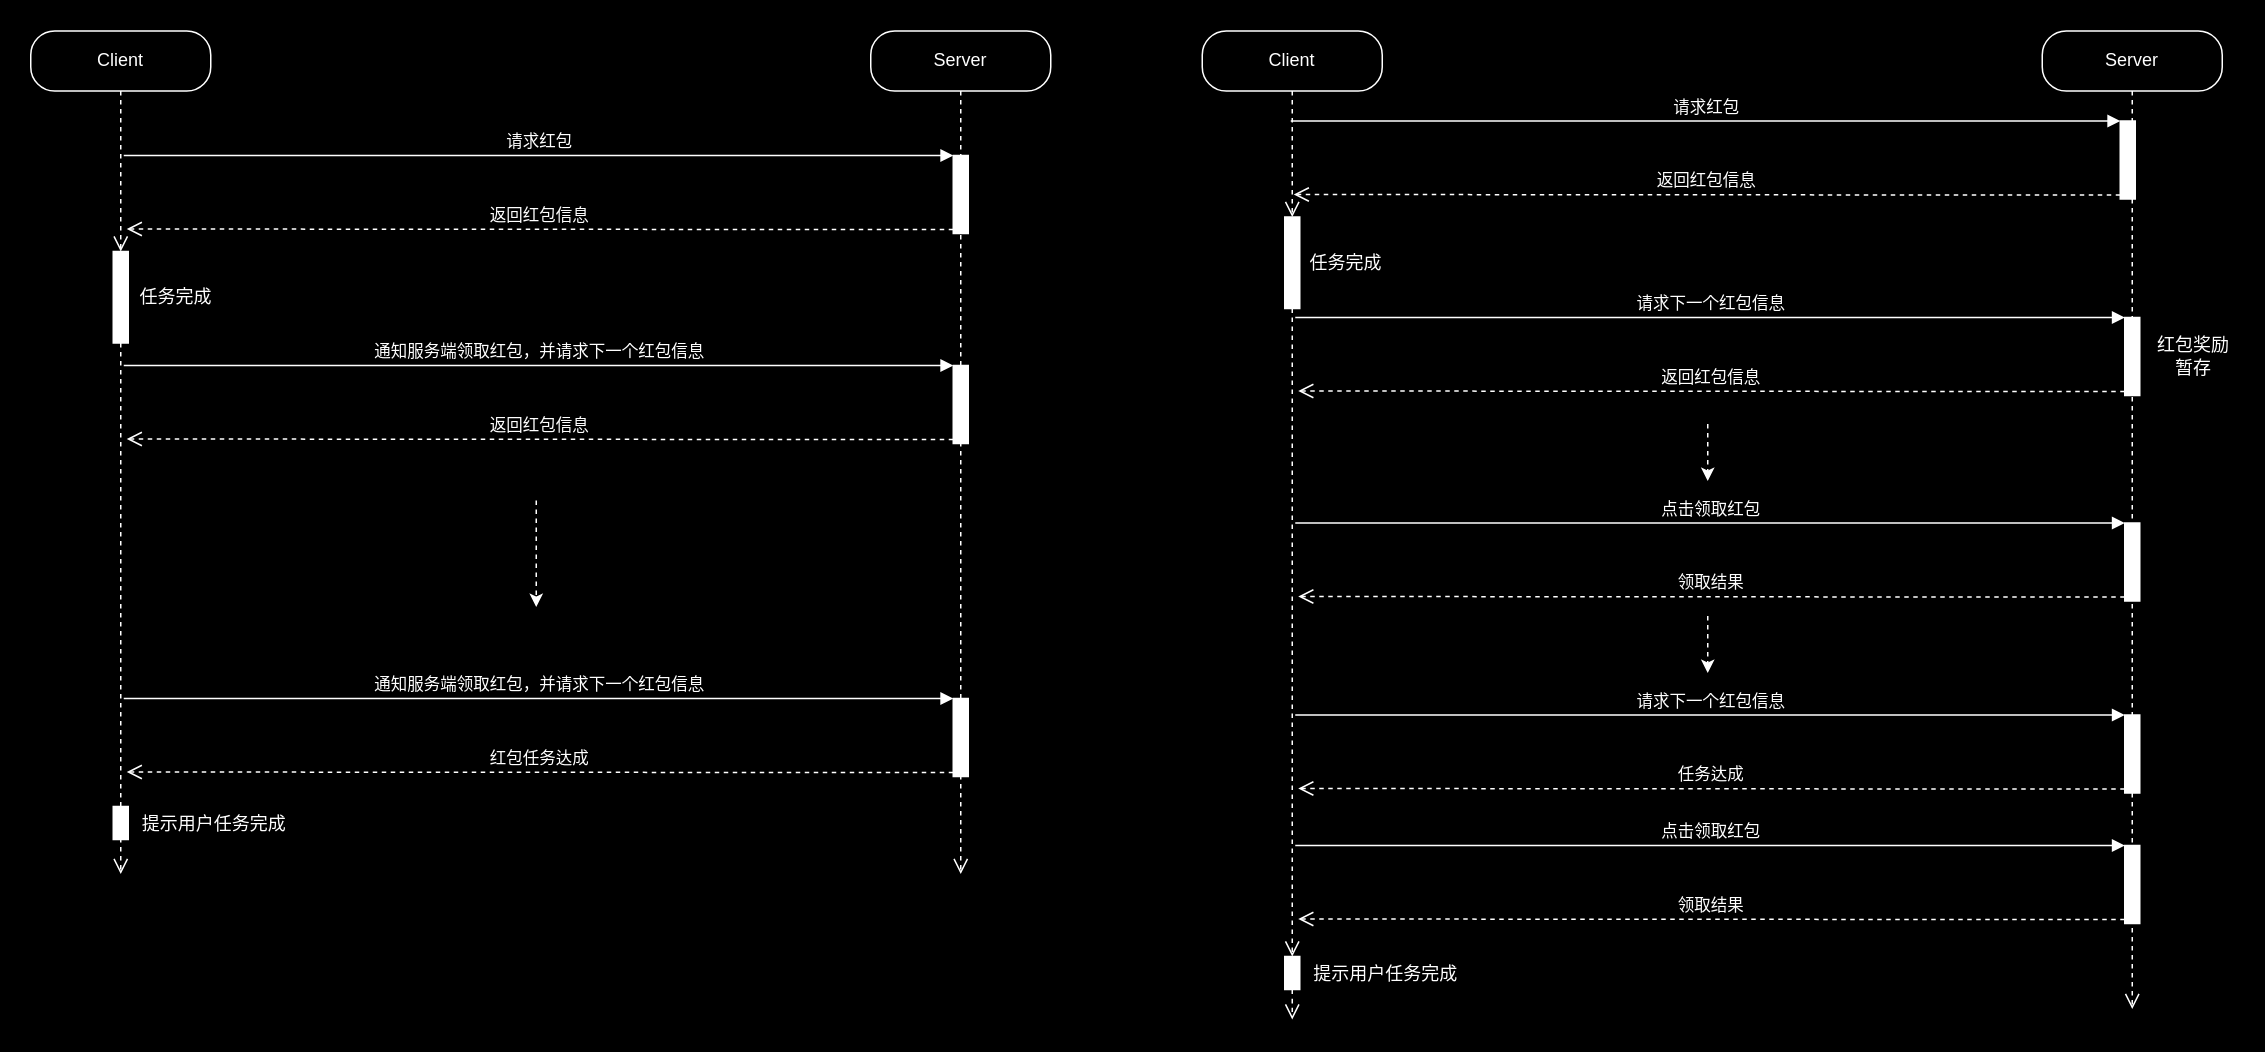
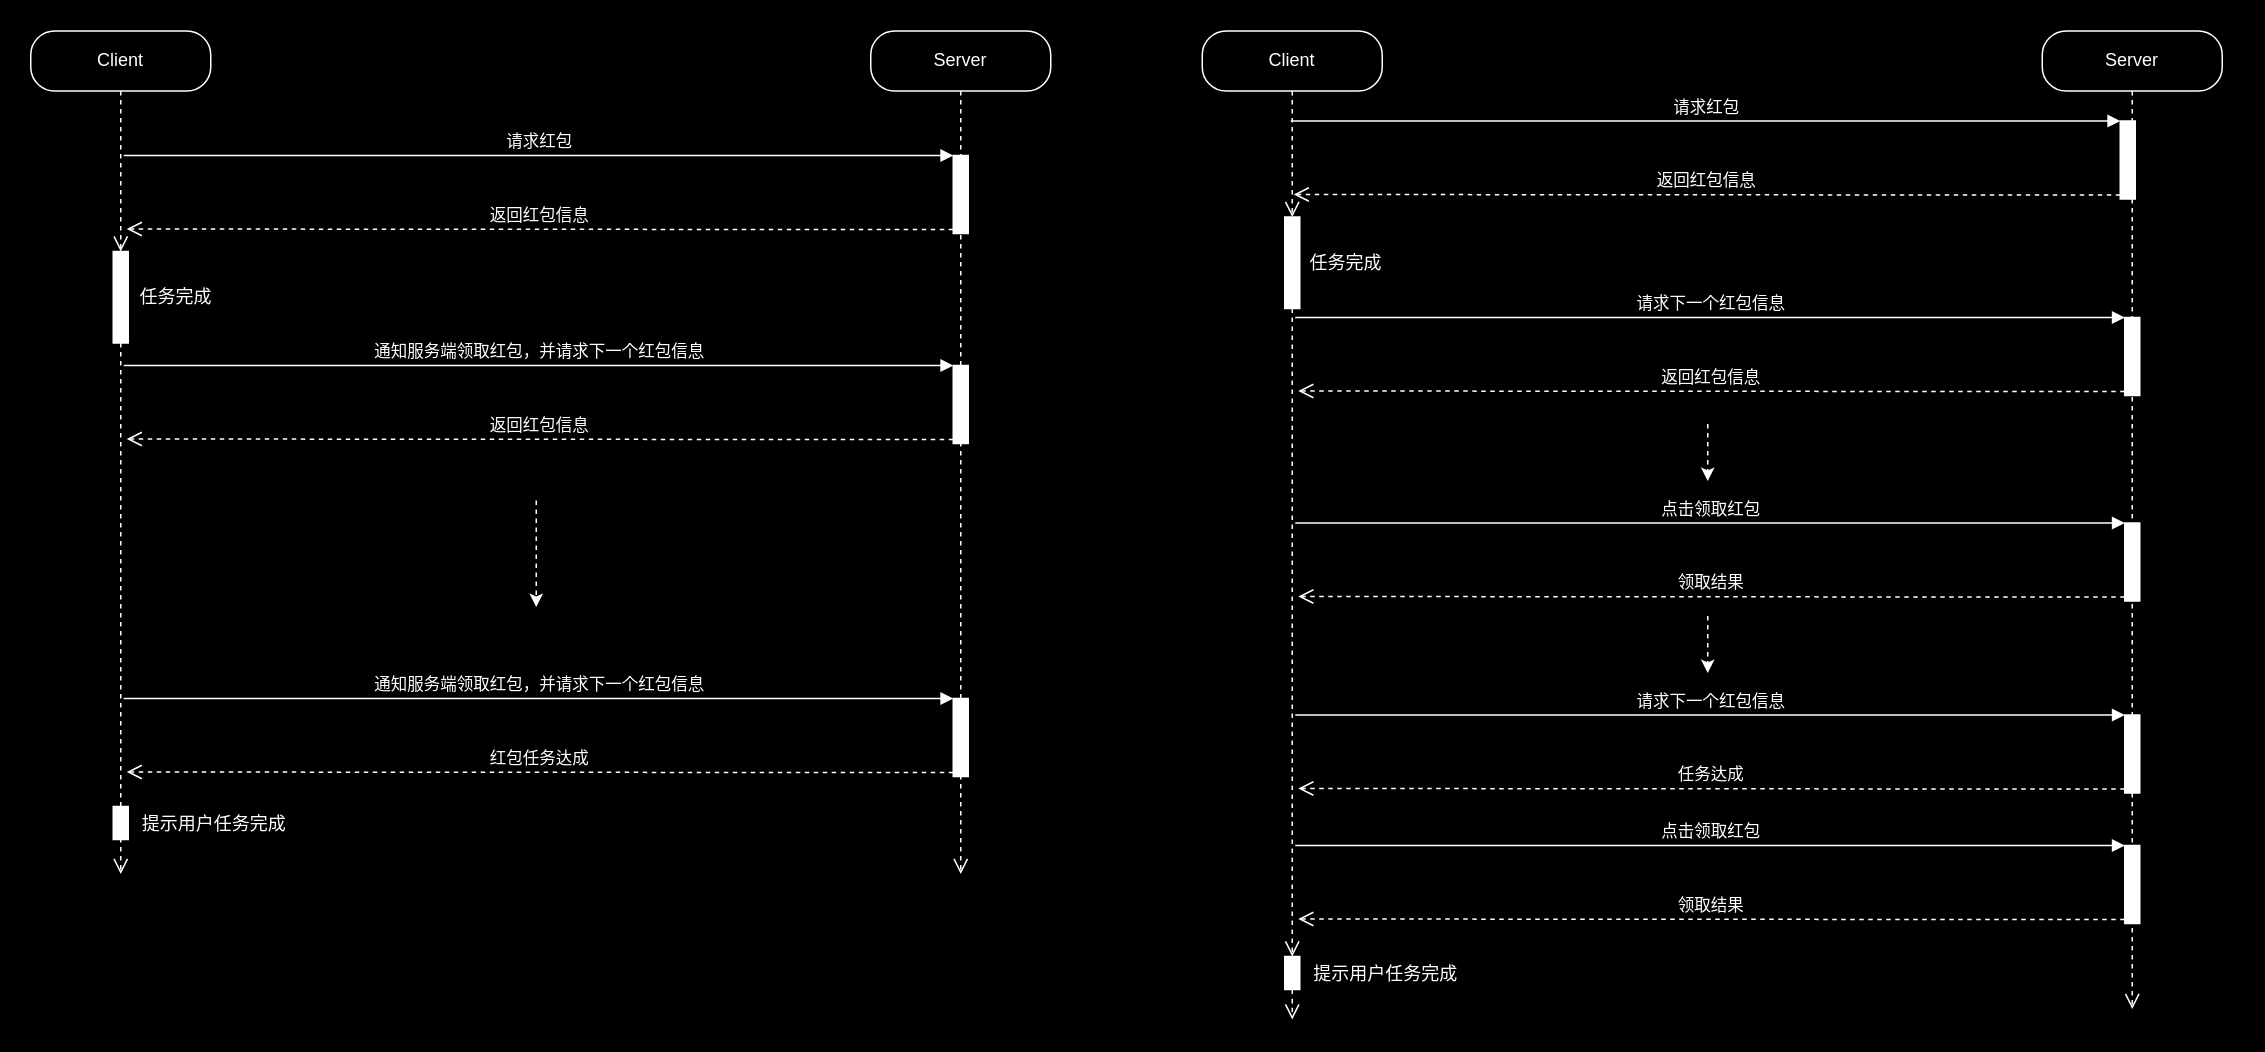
(2194, 356) -> none
